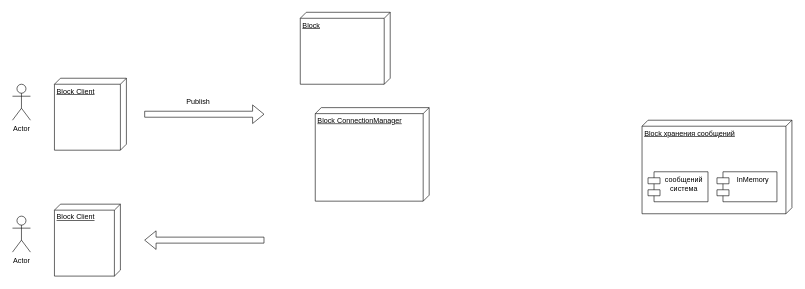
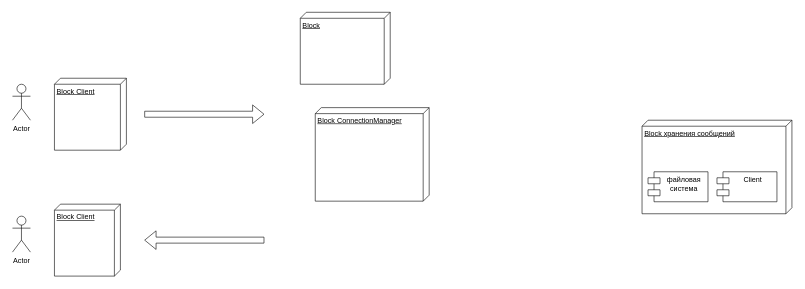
(198, 102) -> none
(753, 180) -> (753, 180)
(684, 185) -> (684, 185)
